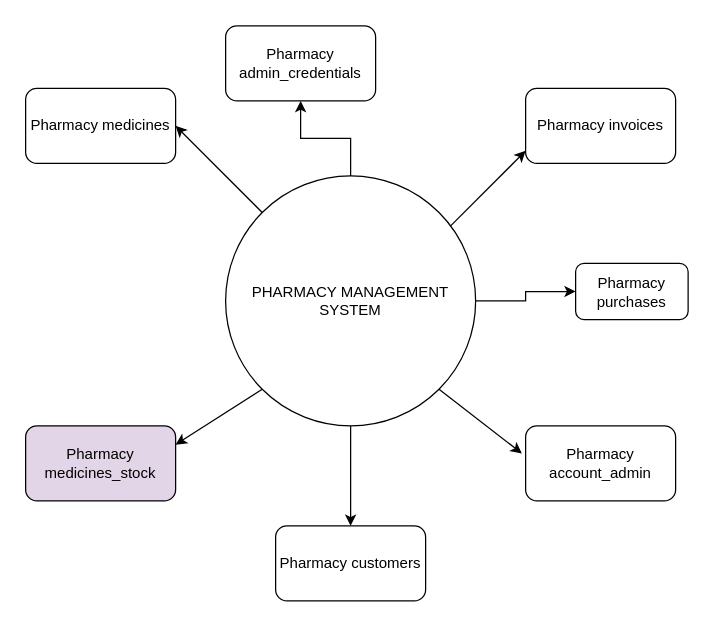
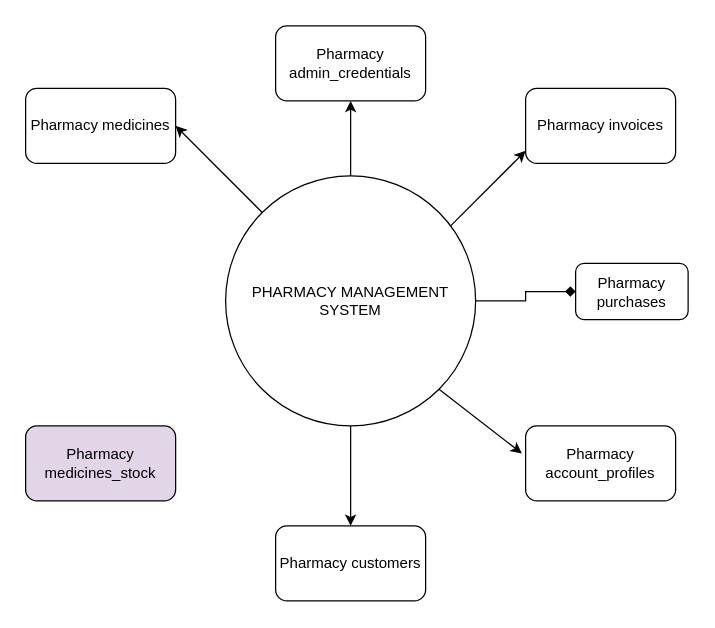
(301, 63) -> (351, 63)
(566, 291) -> (565, 291)
(222, 415) -> none
(601, 463) -> (601, 463)
